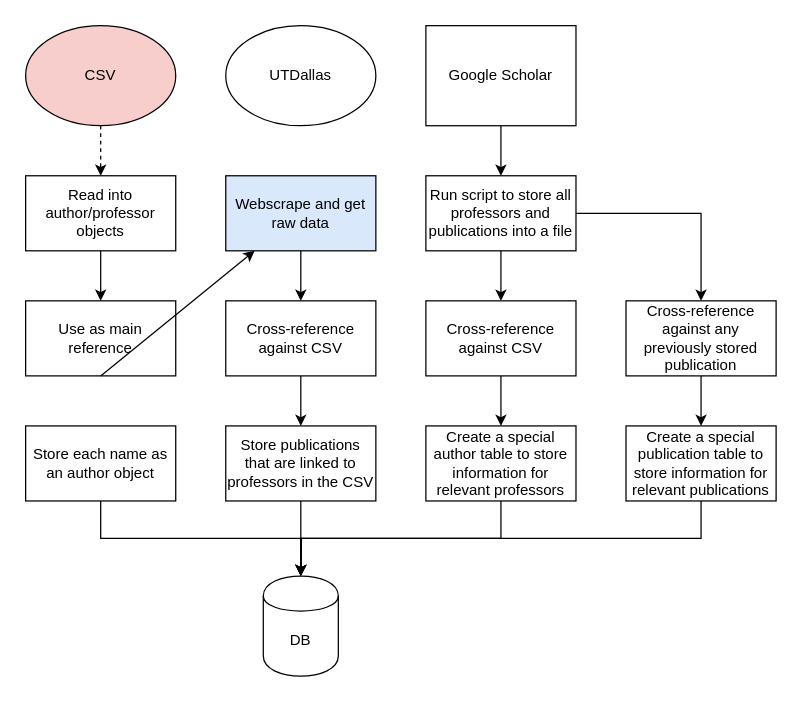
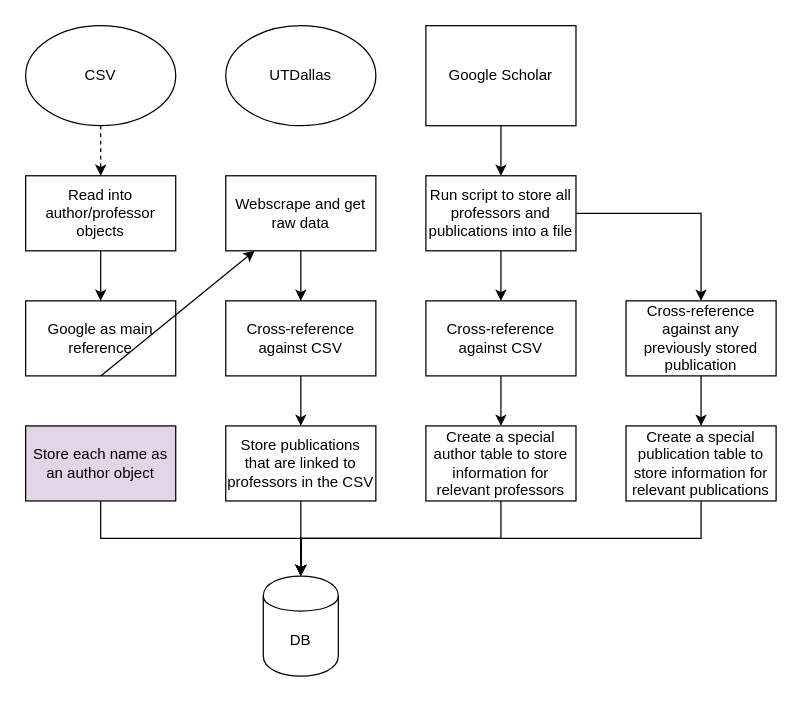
(101, 76) -> (101, 76)
(301, 213) -> (301, 213)
(101, 338) -> (101, 338)
(101, 463) -> (101, 463)
